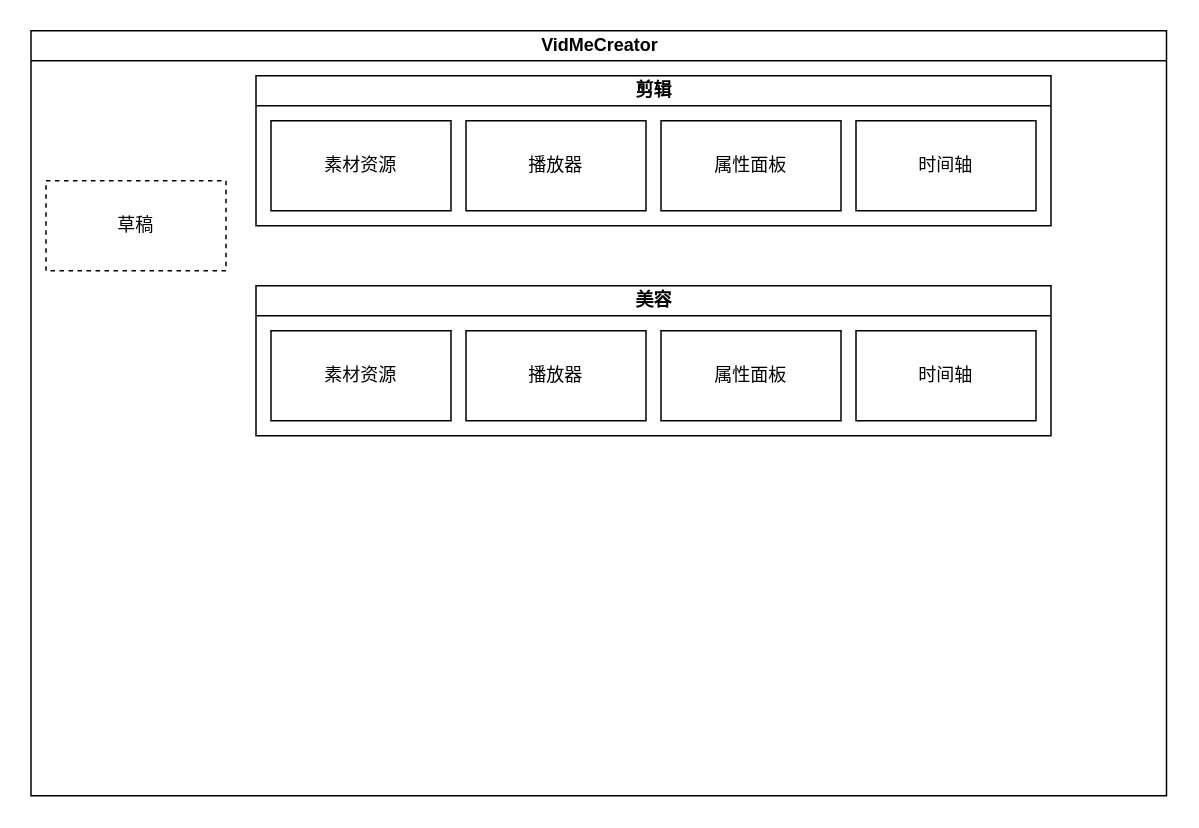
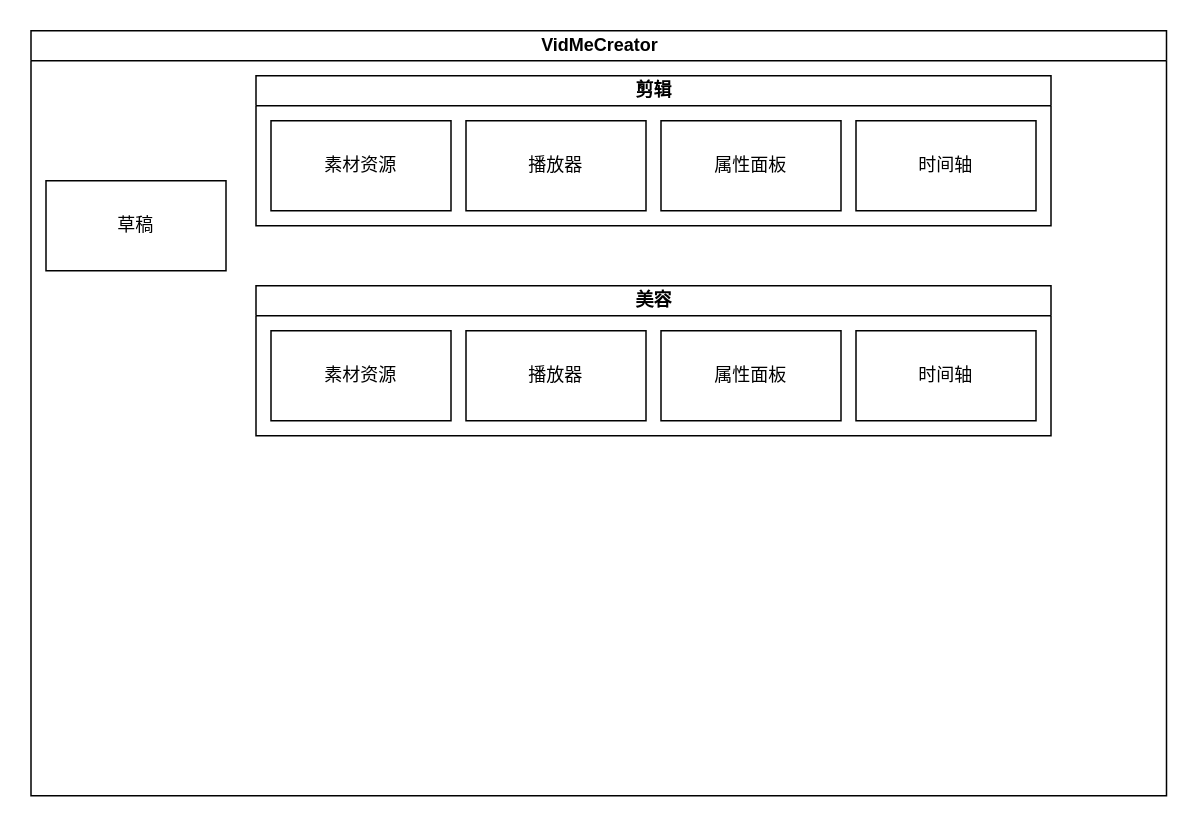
(136, 226) -> (136, 226)
